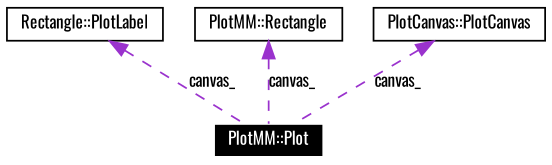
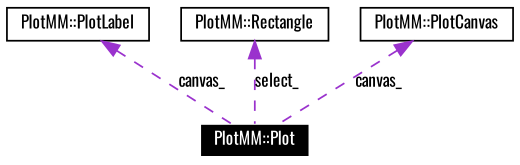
(85, 24) -> (78, 24)
(459, 24) -> (437, 24)
(293, 82) -> (277, 82)
